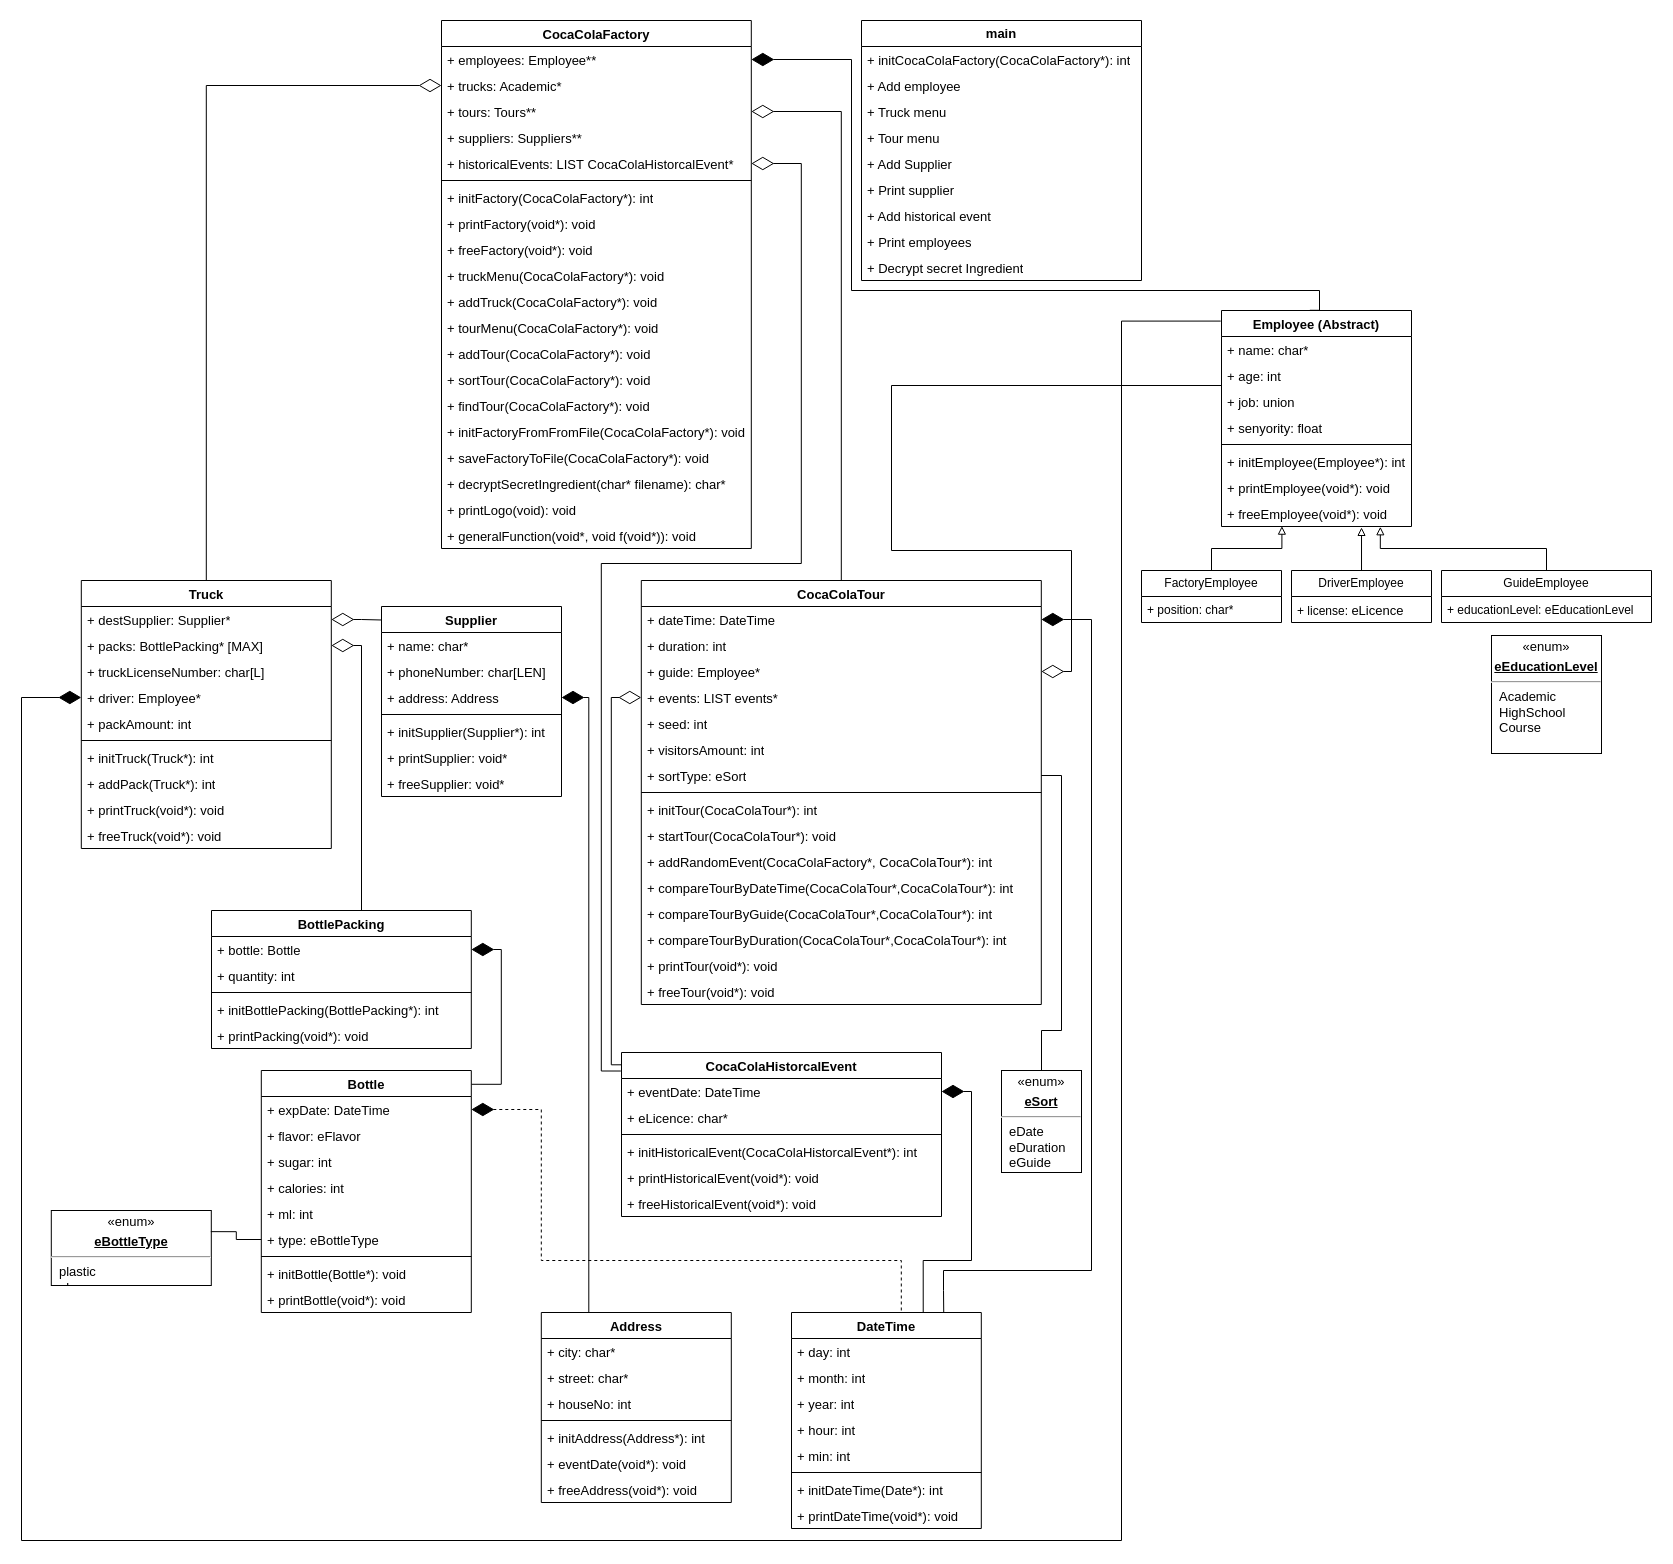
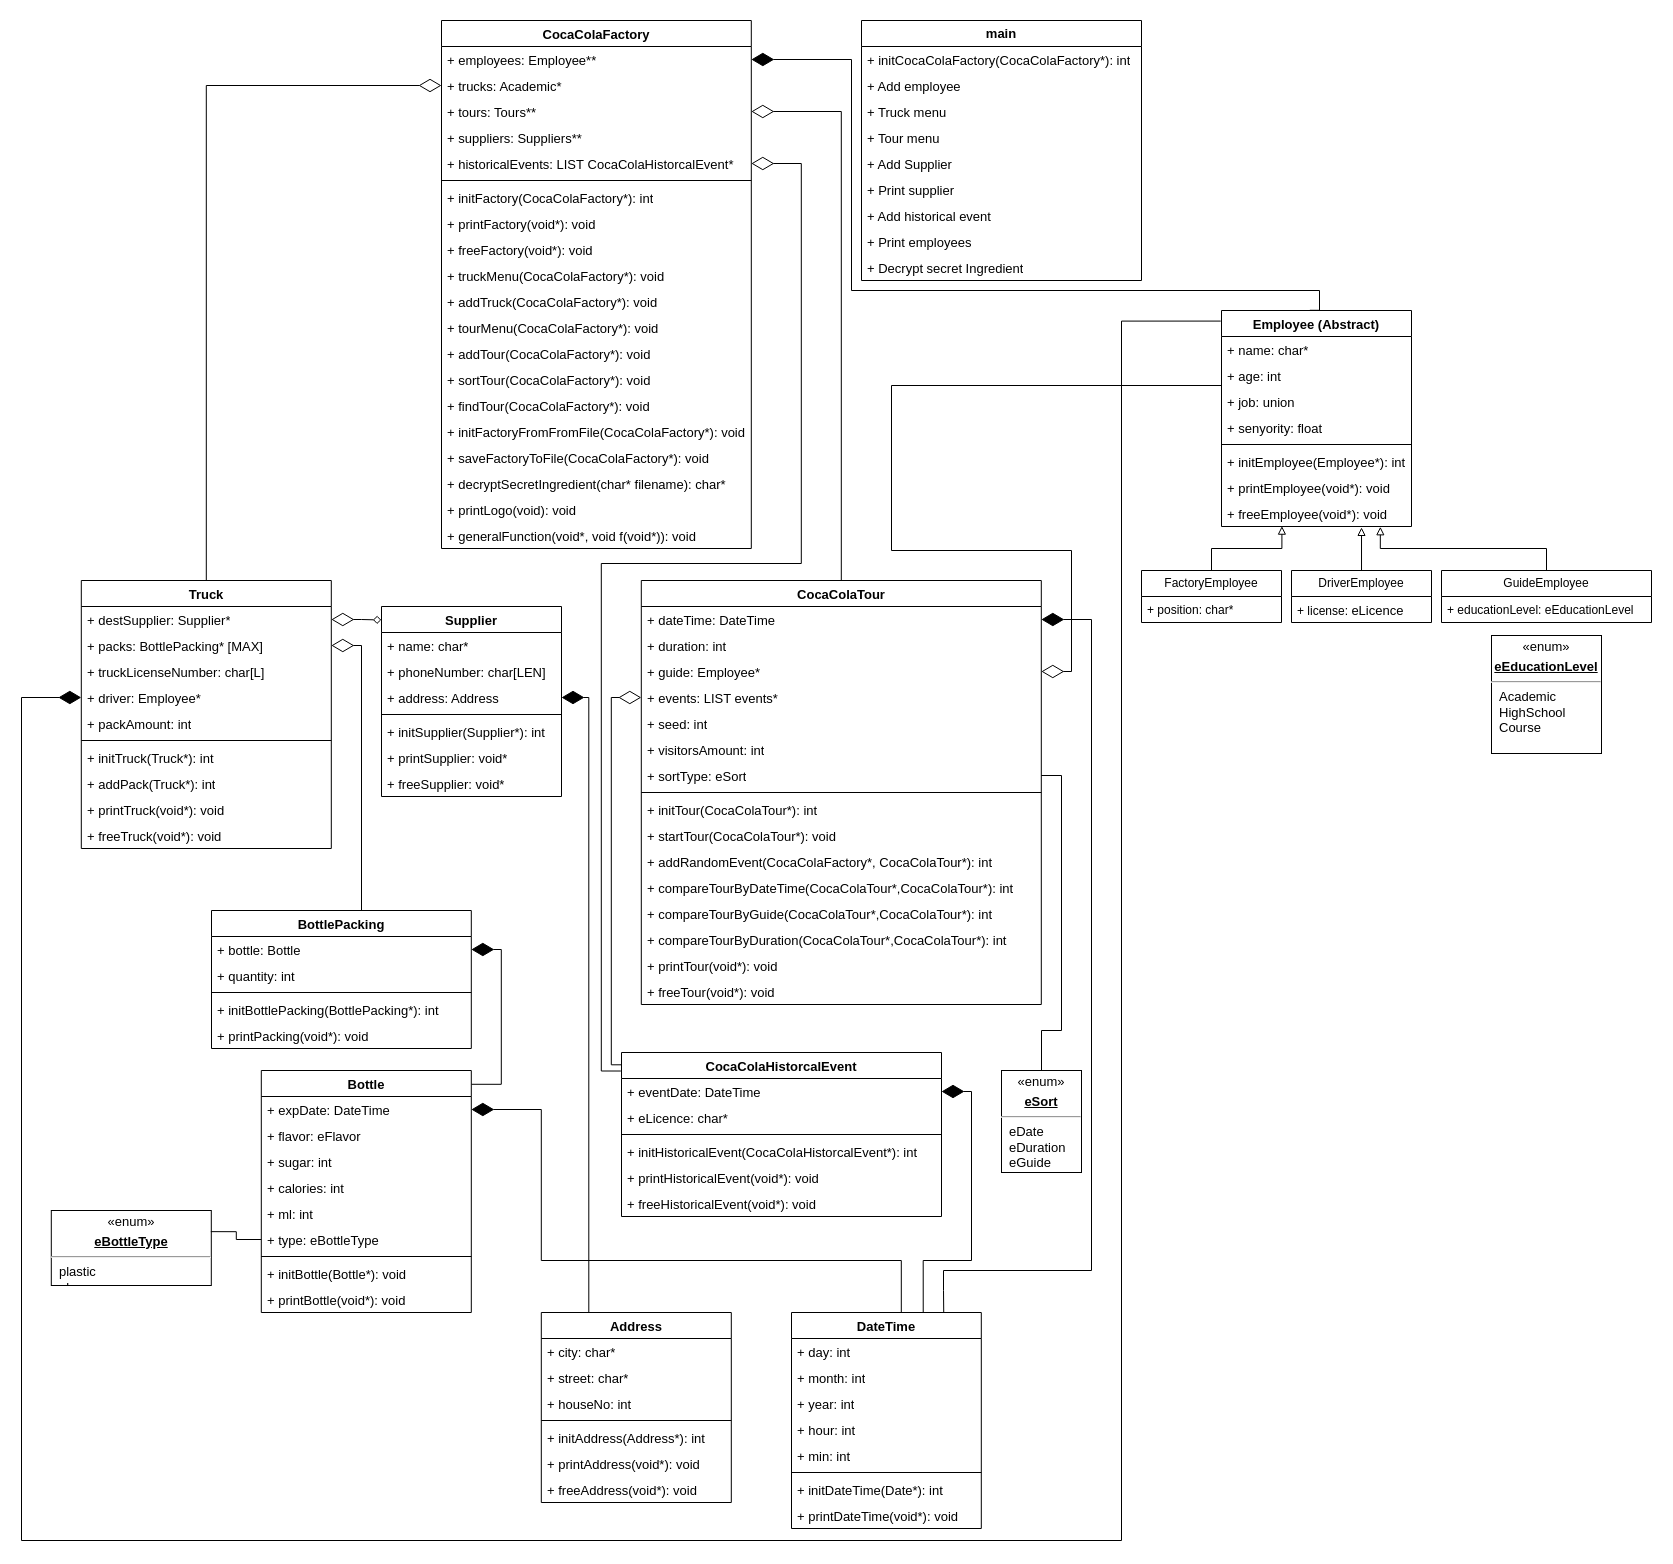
(376, 620) -> (373, 620)
(649, 1261) -> (649, 1261)
(626, 1465) -> (636, 1465)
